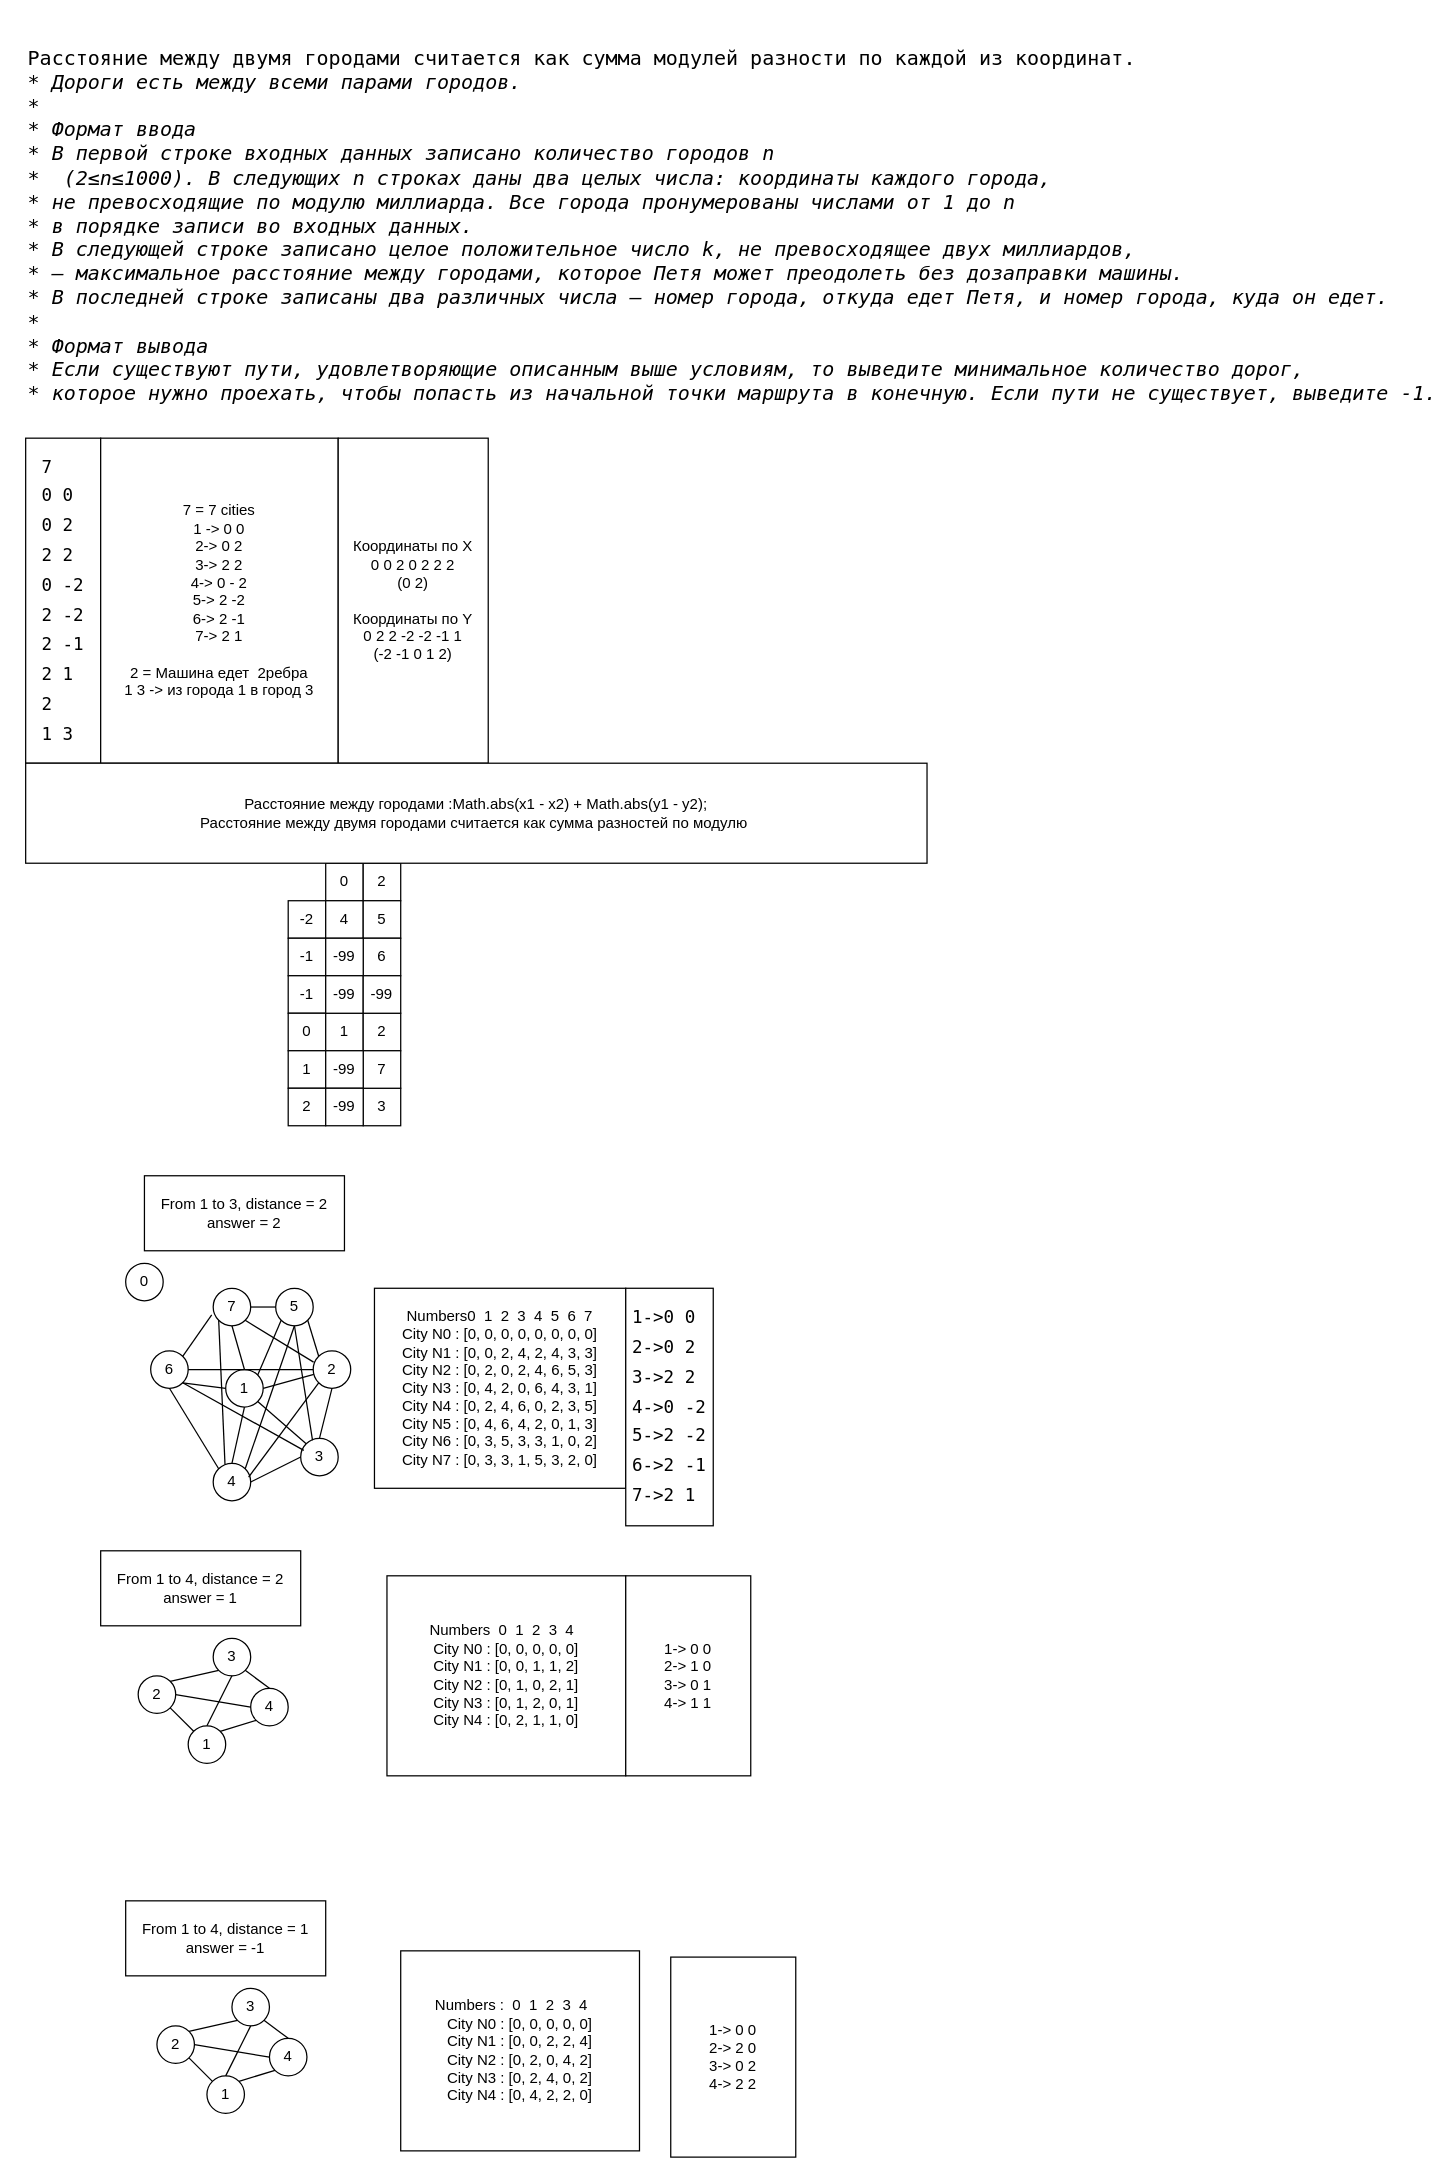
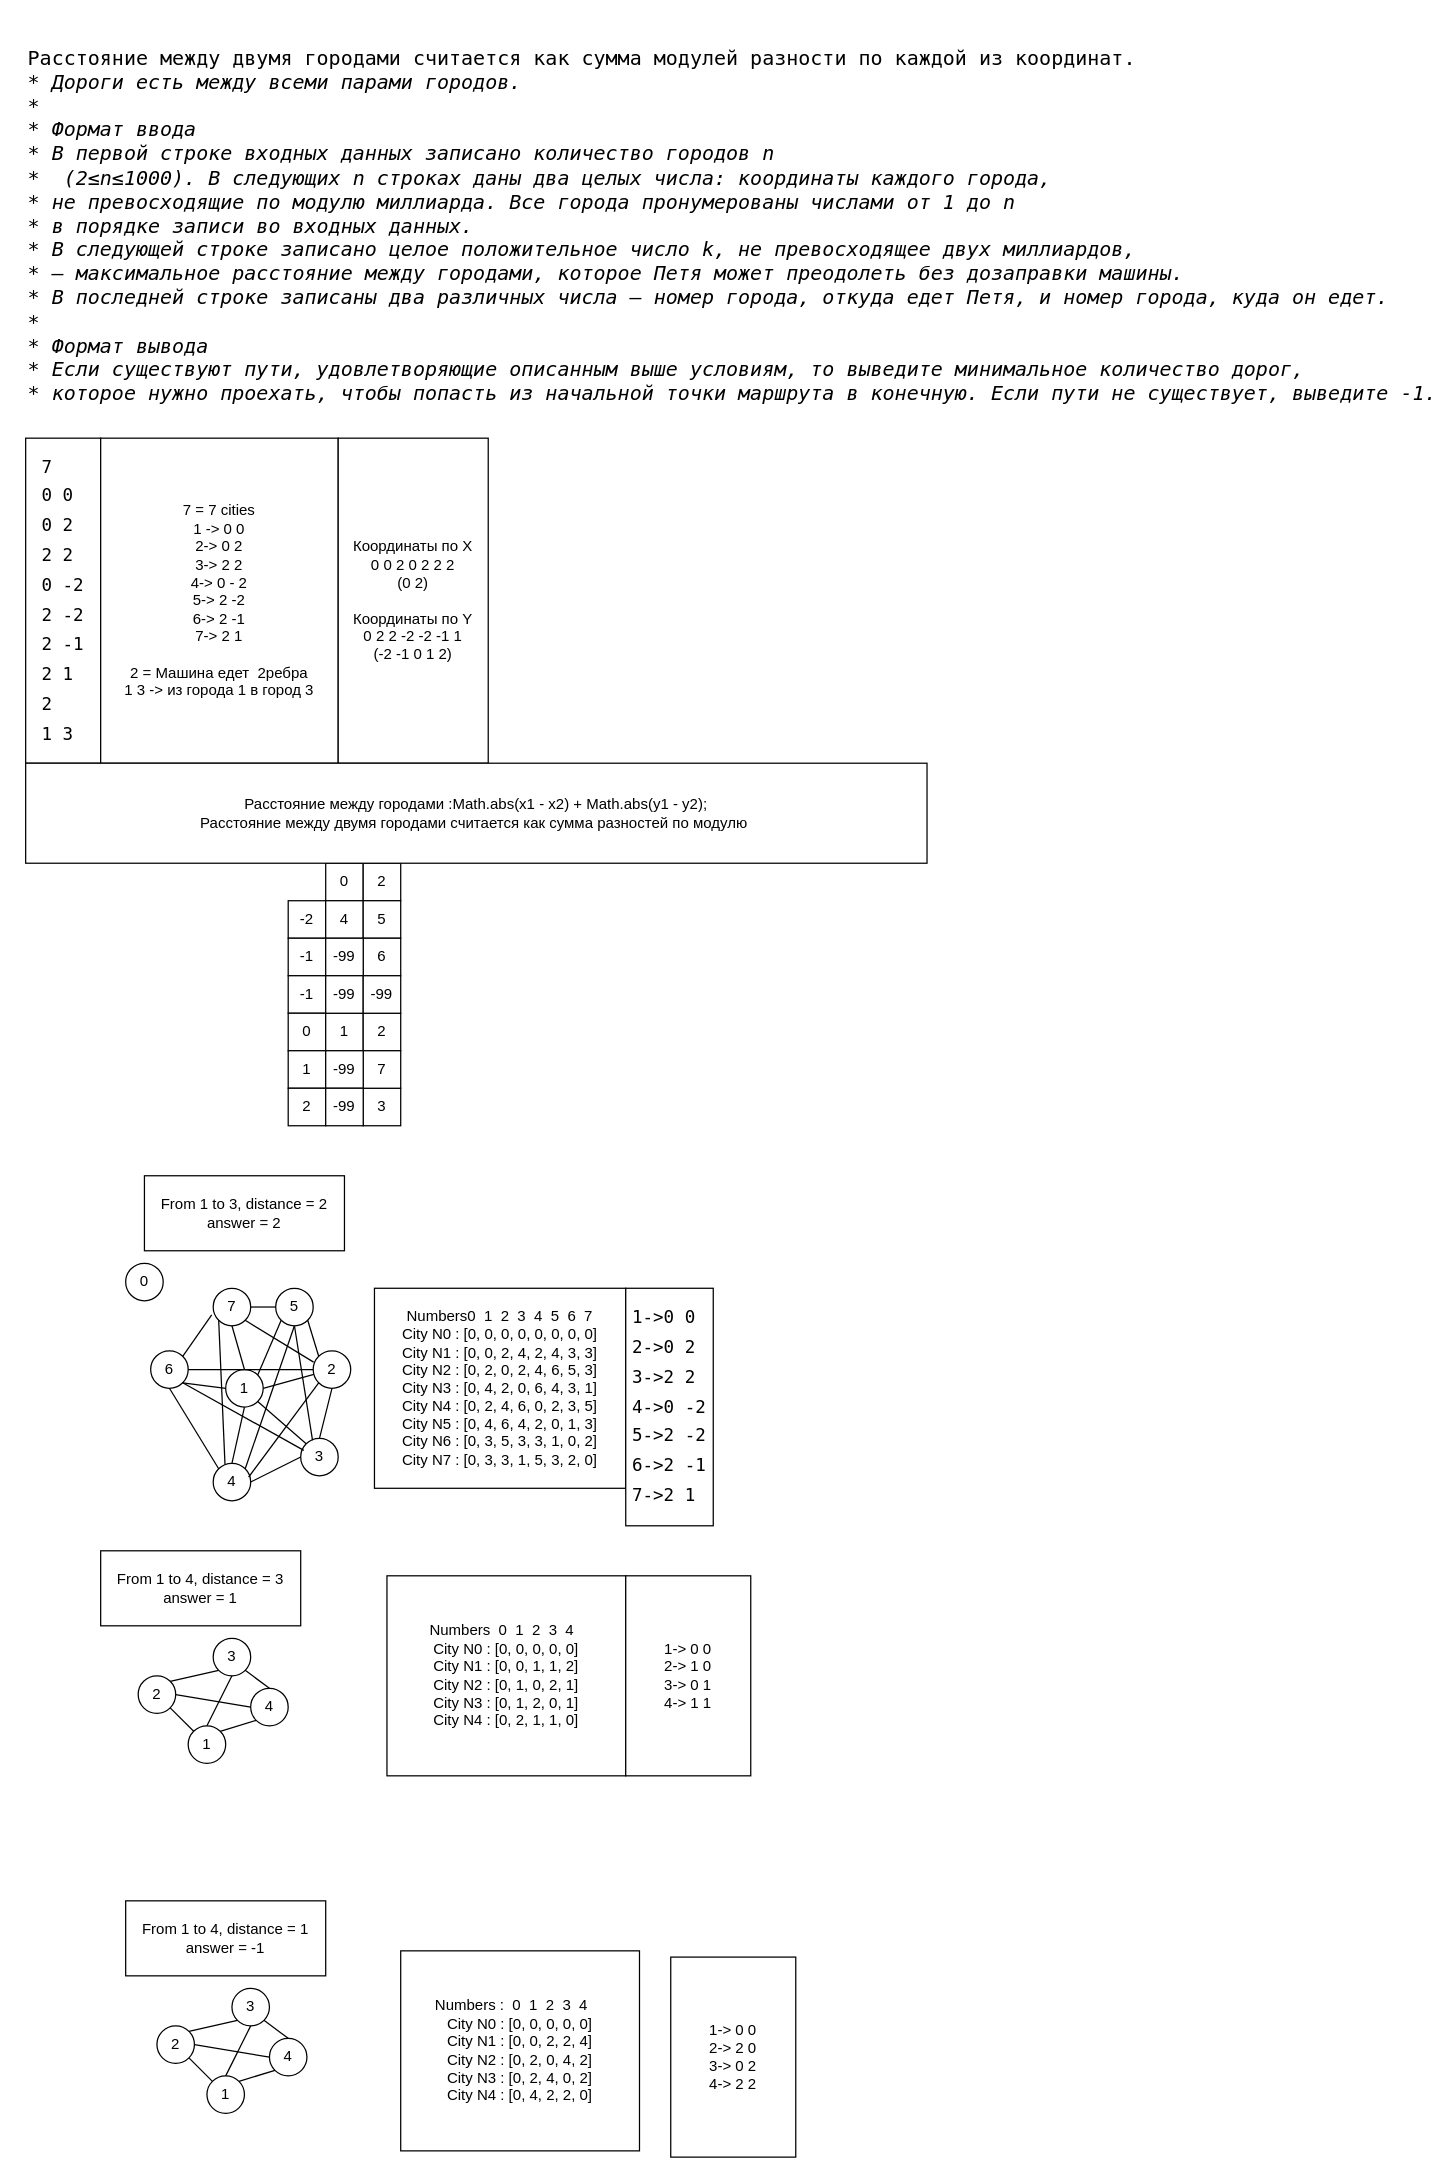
(201, 1588) -> (201, 1588)
